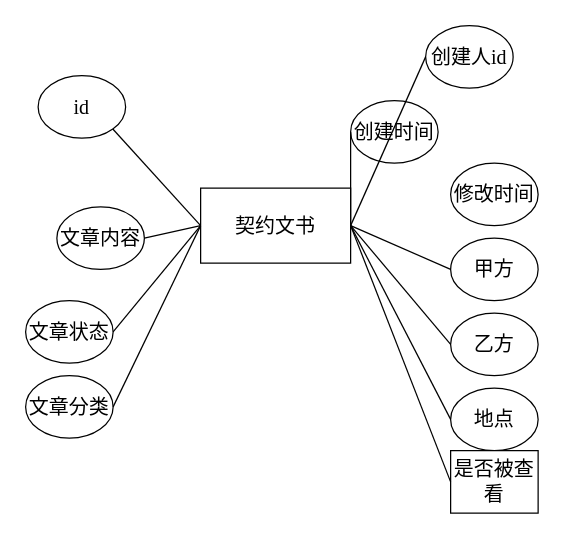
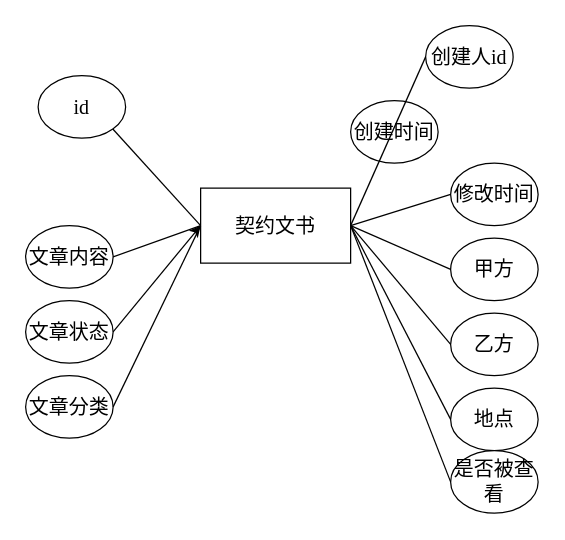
(351, 161) -> none
none -> (403, 209)
(101, 238) -> (69, 257)
(189, 240) -> (189, 240)
(494, 482) -> (494, 482)
